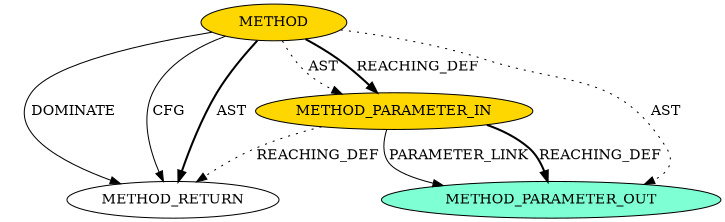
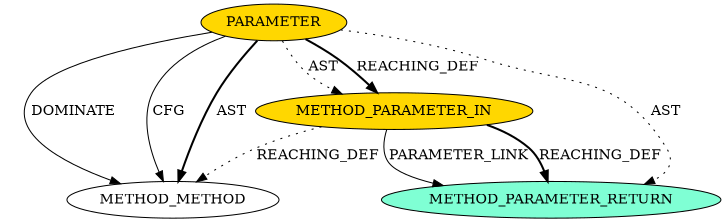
(274, 22) -> (274, 22)
(173, 200) -> (173, 200)
(551, 200) -> (551, 200)
